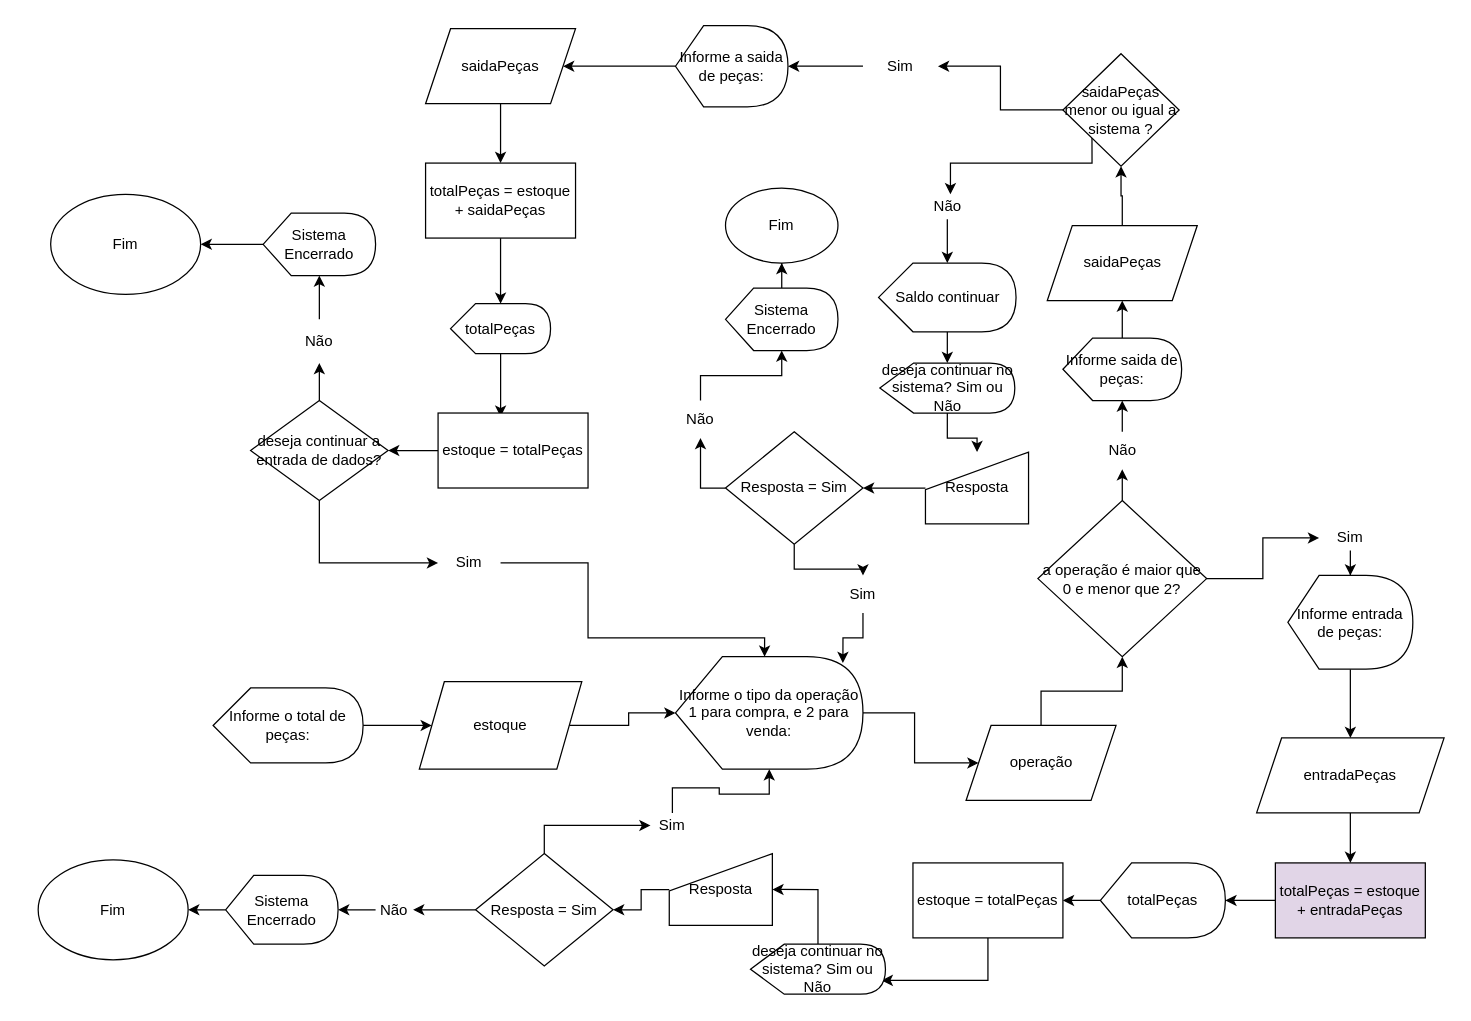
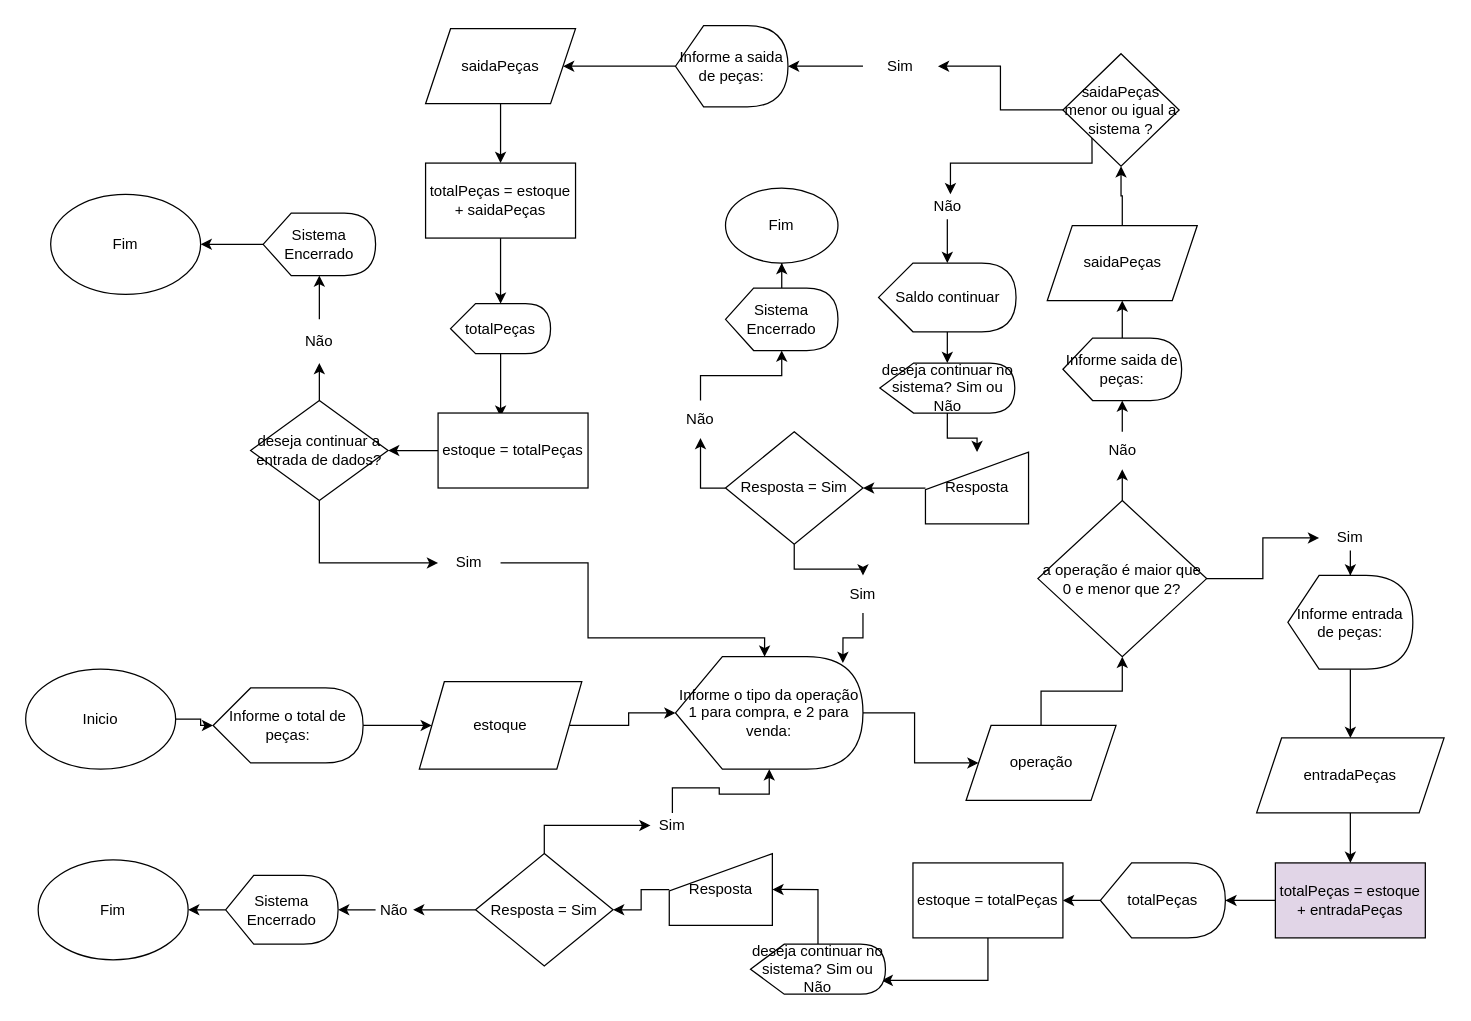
none -> (101, 719)
none -> (193, 719)
